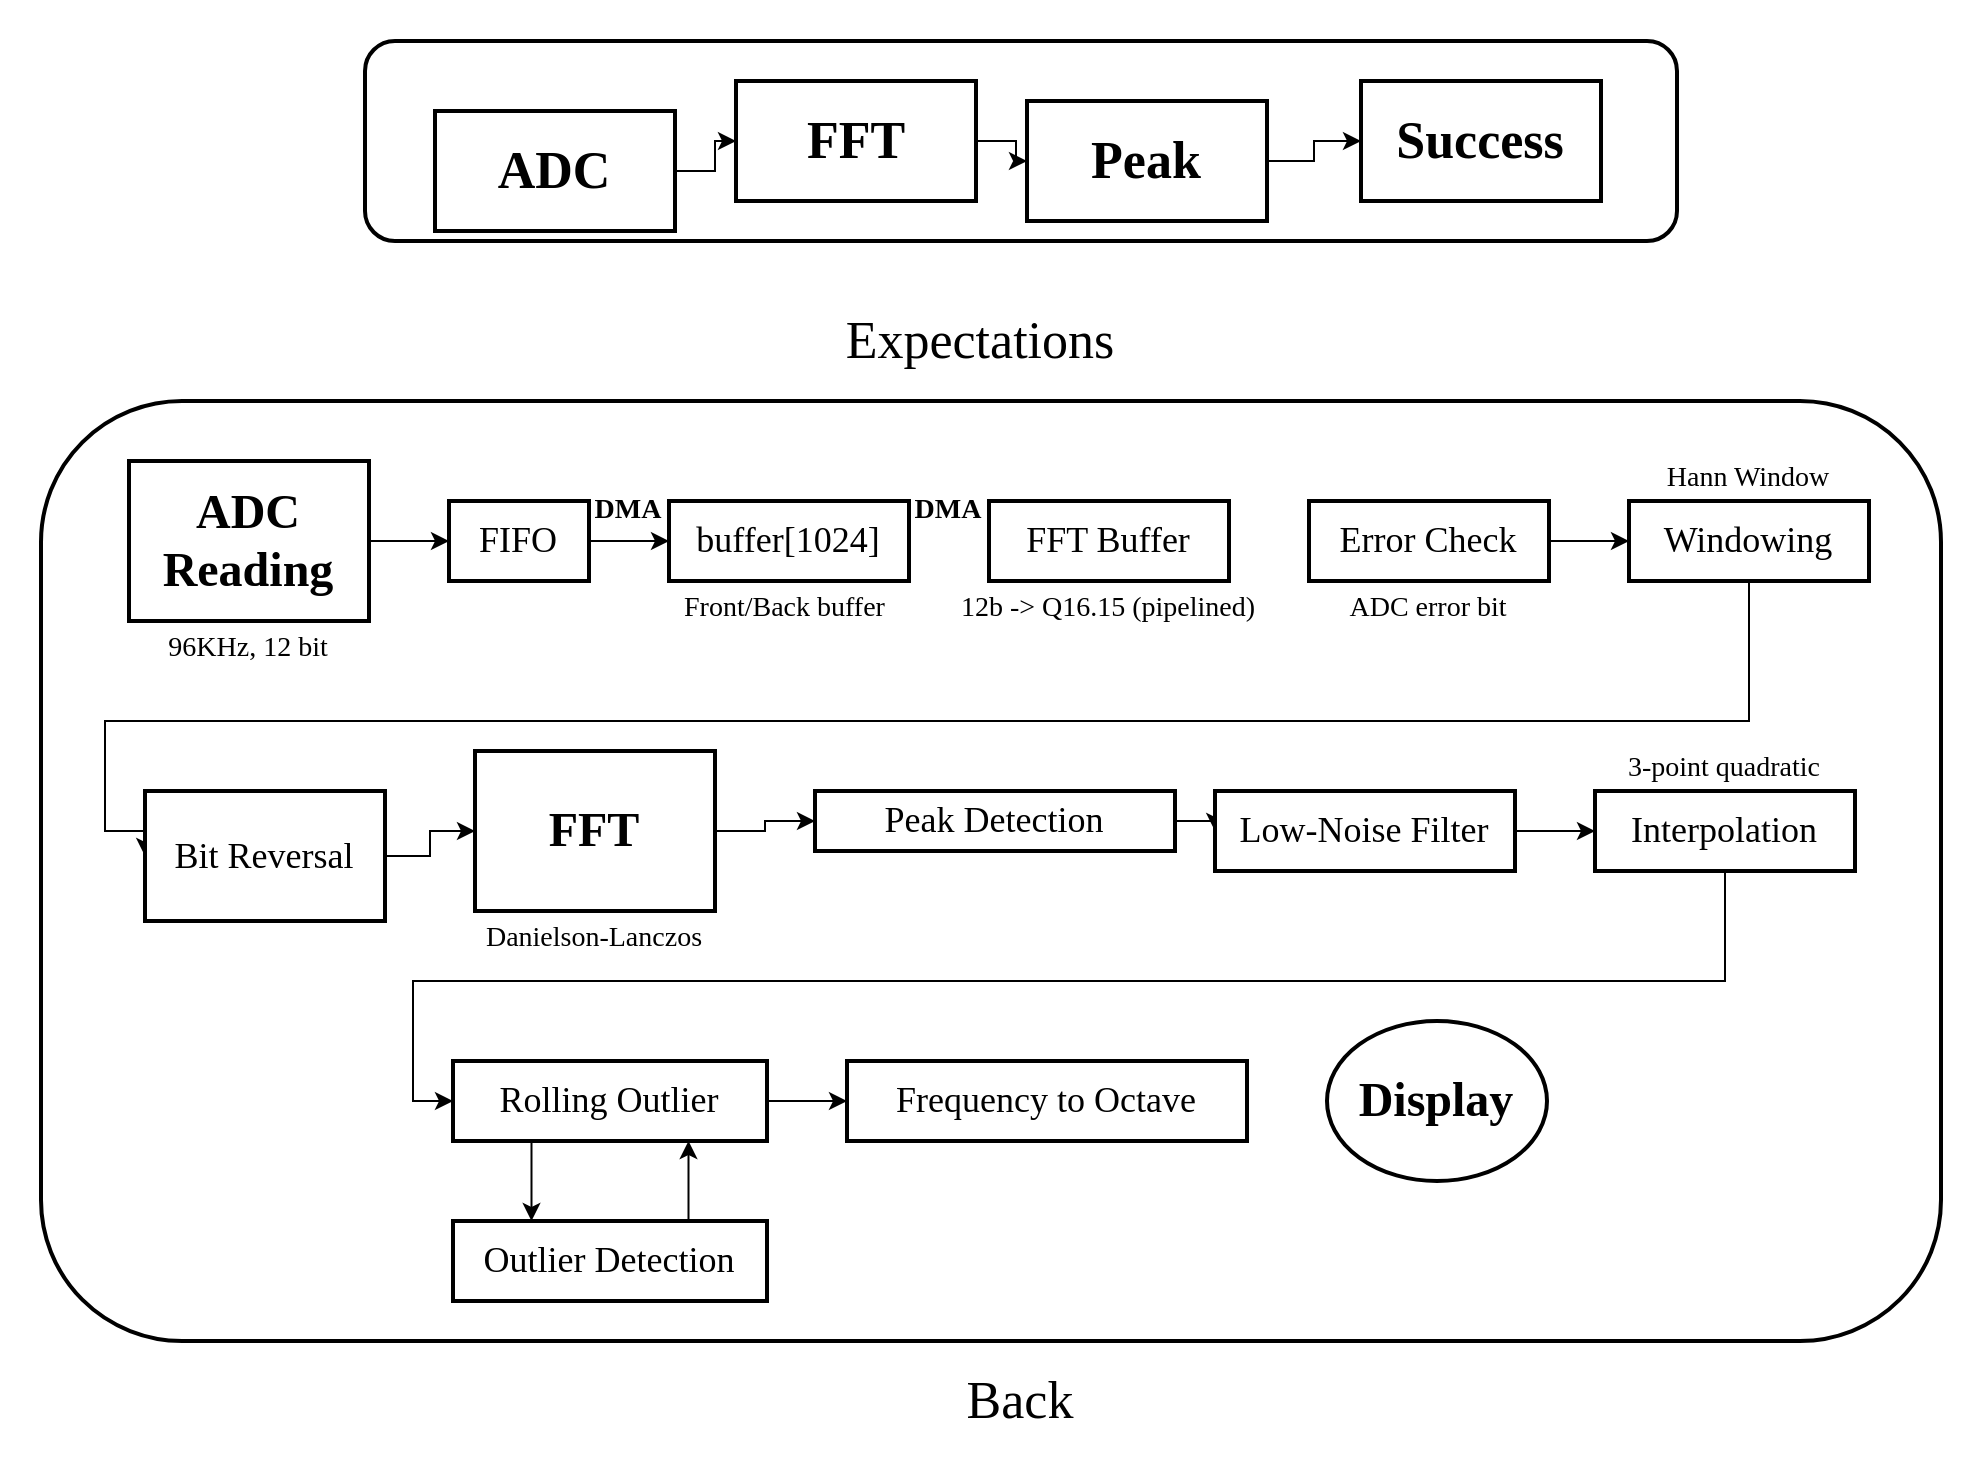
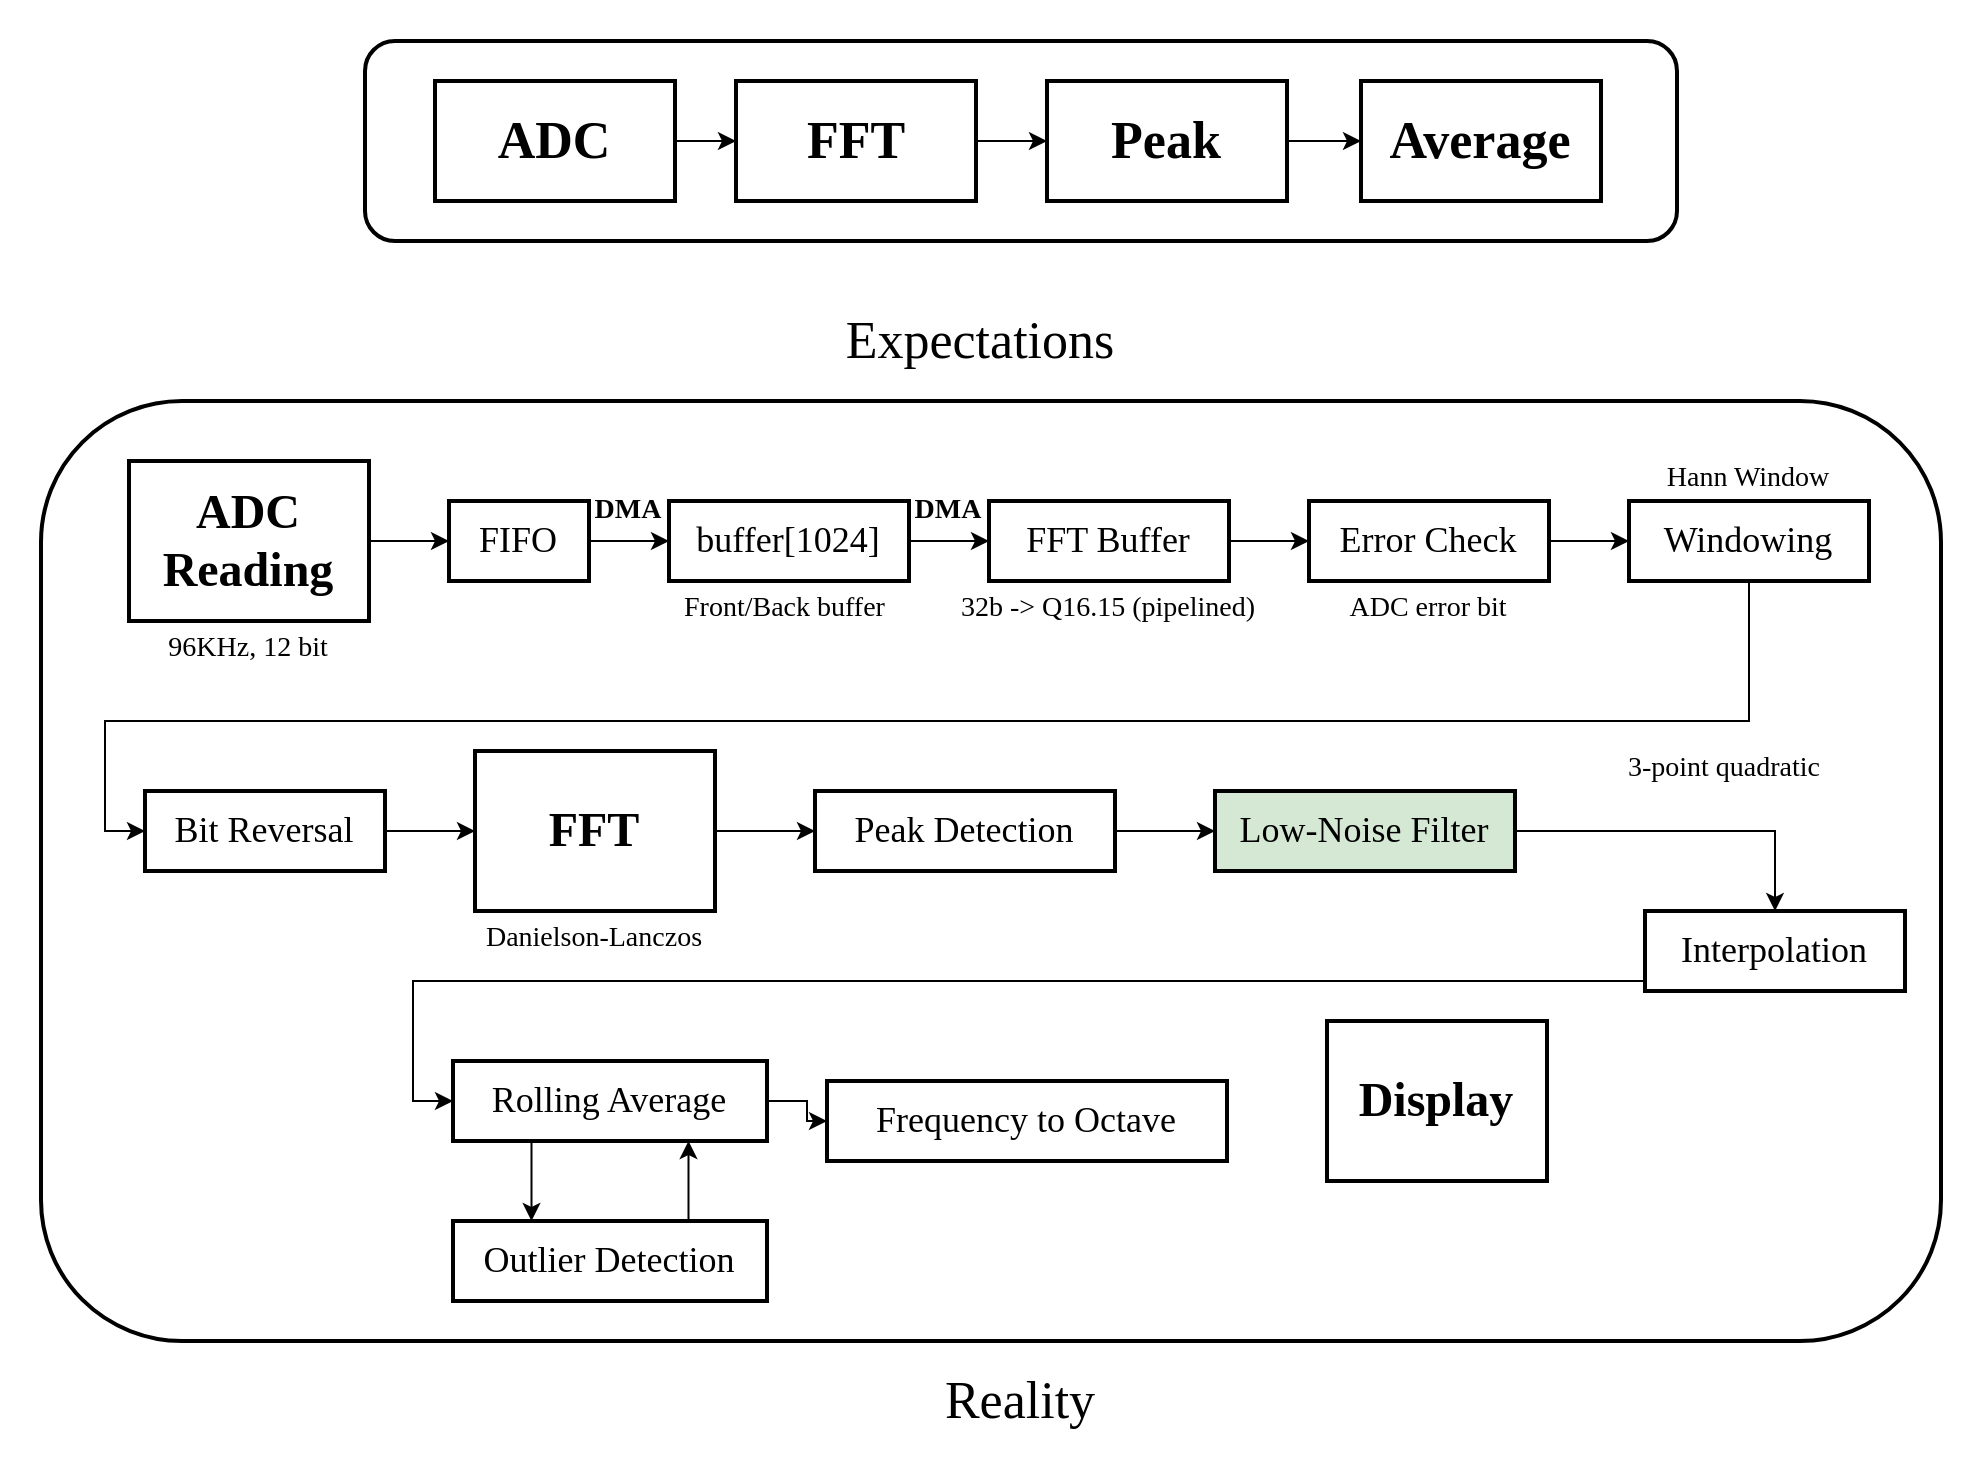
(1481, 141) -> (1481, 141)
(1147, 161) -> (1167, 141)
(555, 171) -> (555, 141)
none -> (942, 541)
none -> (1262, 541)
(1109, 601) -> (1109, 601)
(995, 821) -> (965, 831)
(1365, 831) -> (1365, 831)
(1725, 831) -> (1775, 951)
(265, 856) -> (265, 831)
(610, 1101) -> (610, 1101)
(1047, 1101) -> (1027, 1121)
(1437, 1101) -> (1437, 1101)
(1021, 1401) -> (1021, 1401)
